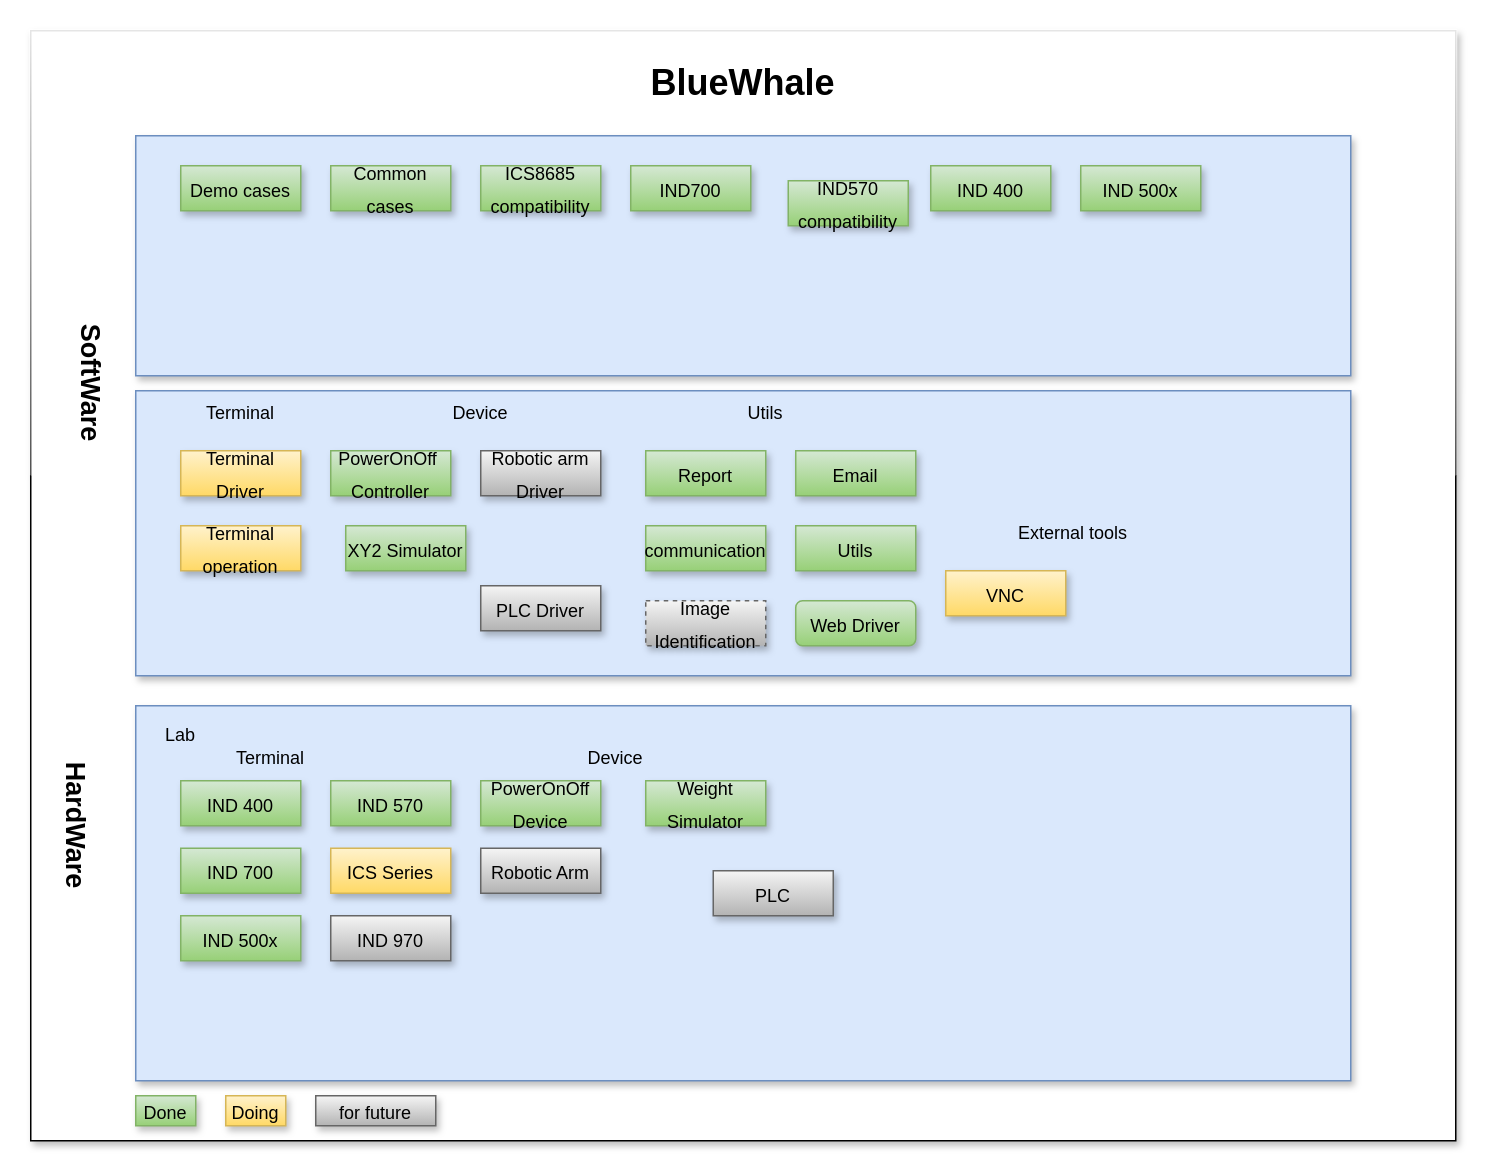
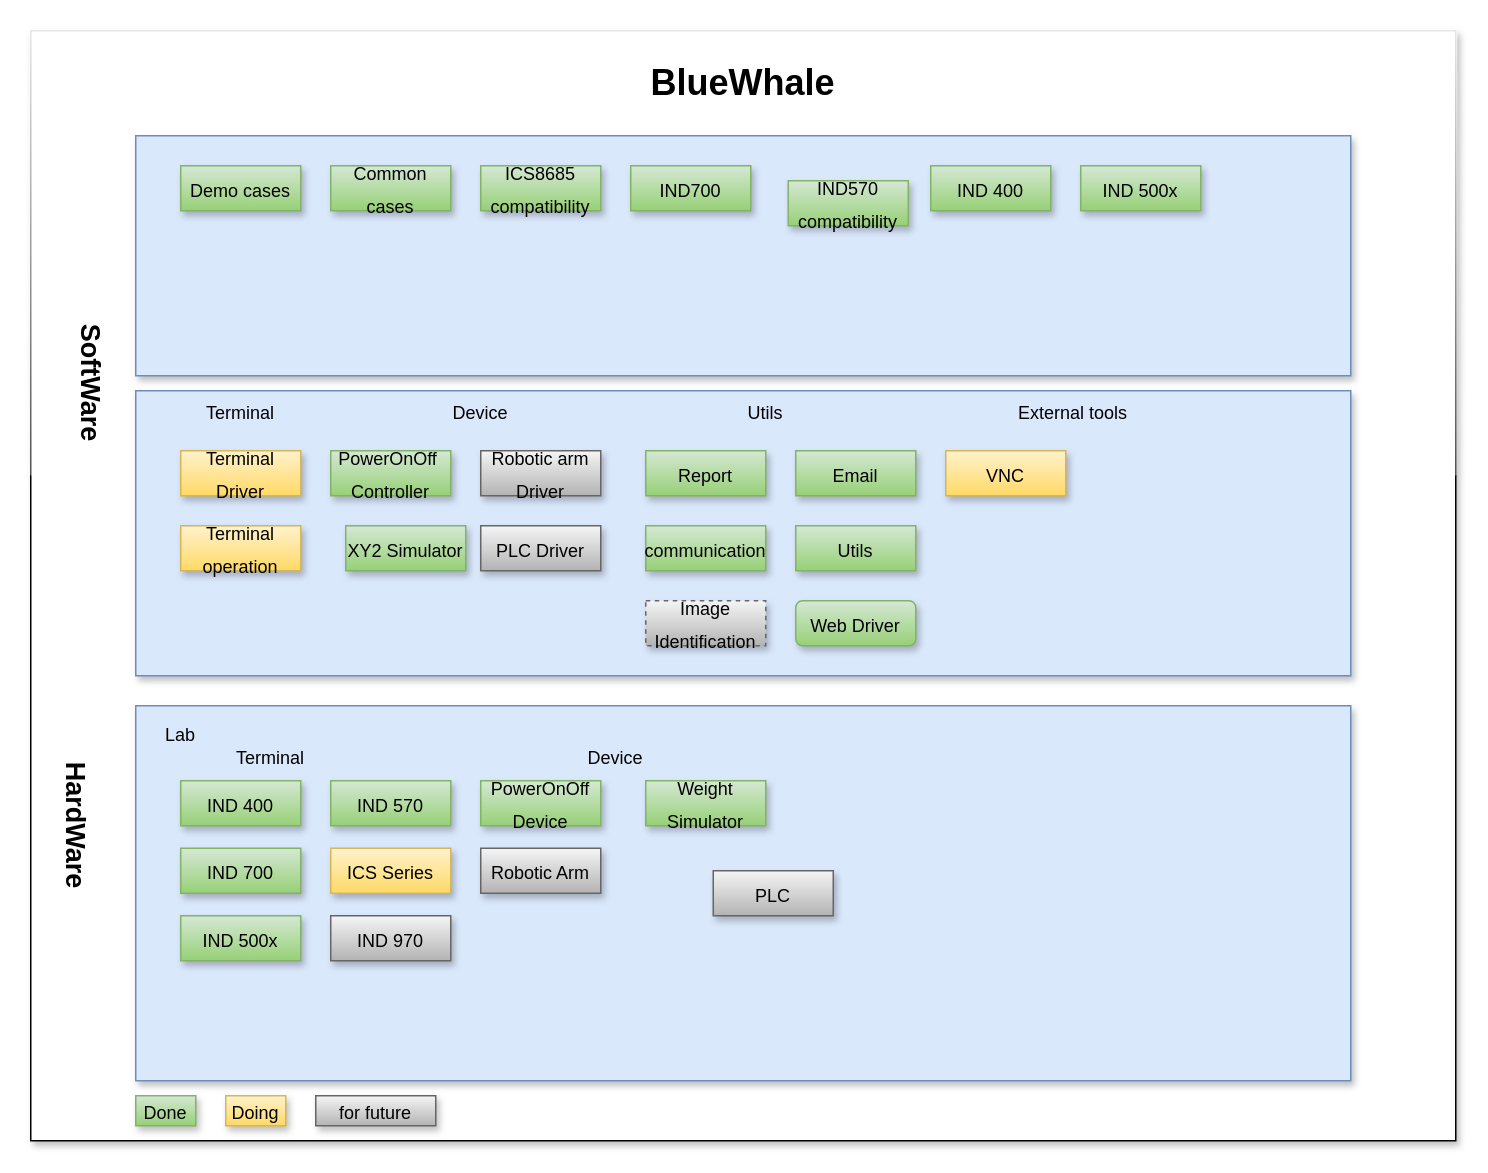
(1073, 533) -> (1073, 413)
(1006, 593) -> (1006, 473)
(541, 608) -> (541, 548)
